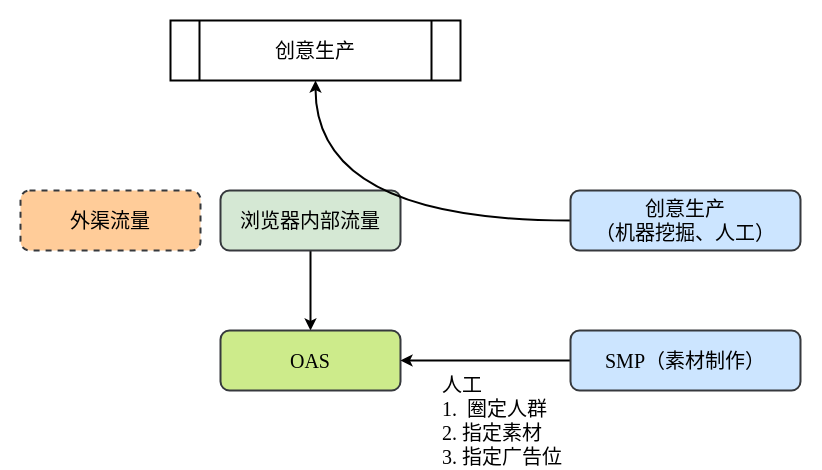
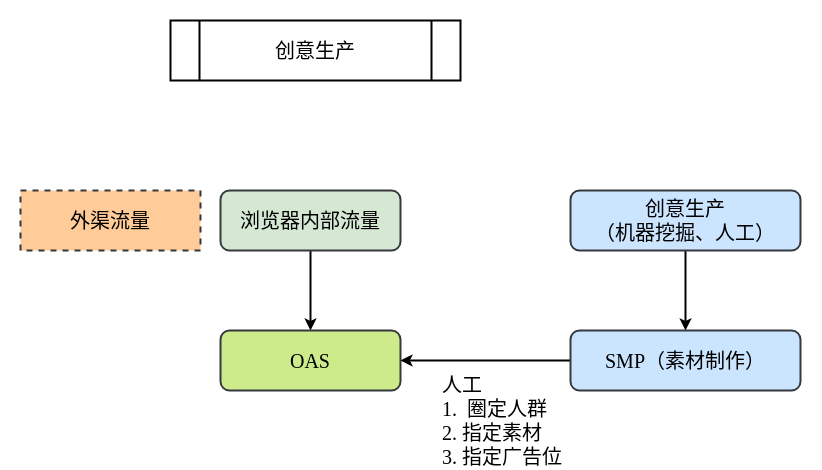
(413, 201) -> (686, 287)
(111, 221) -> (111, 221)
